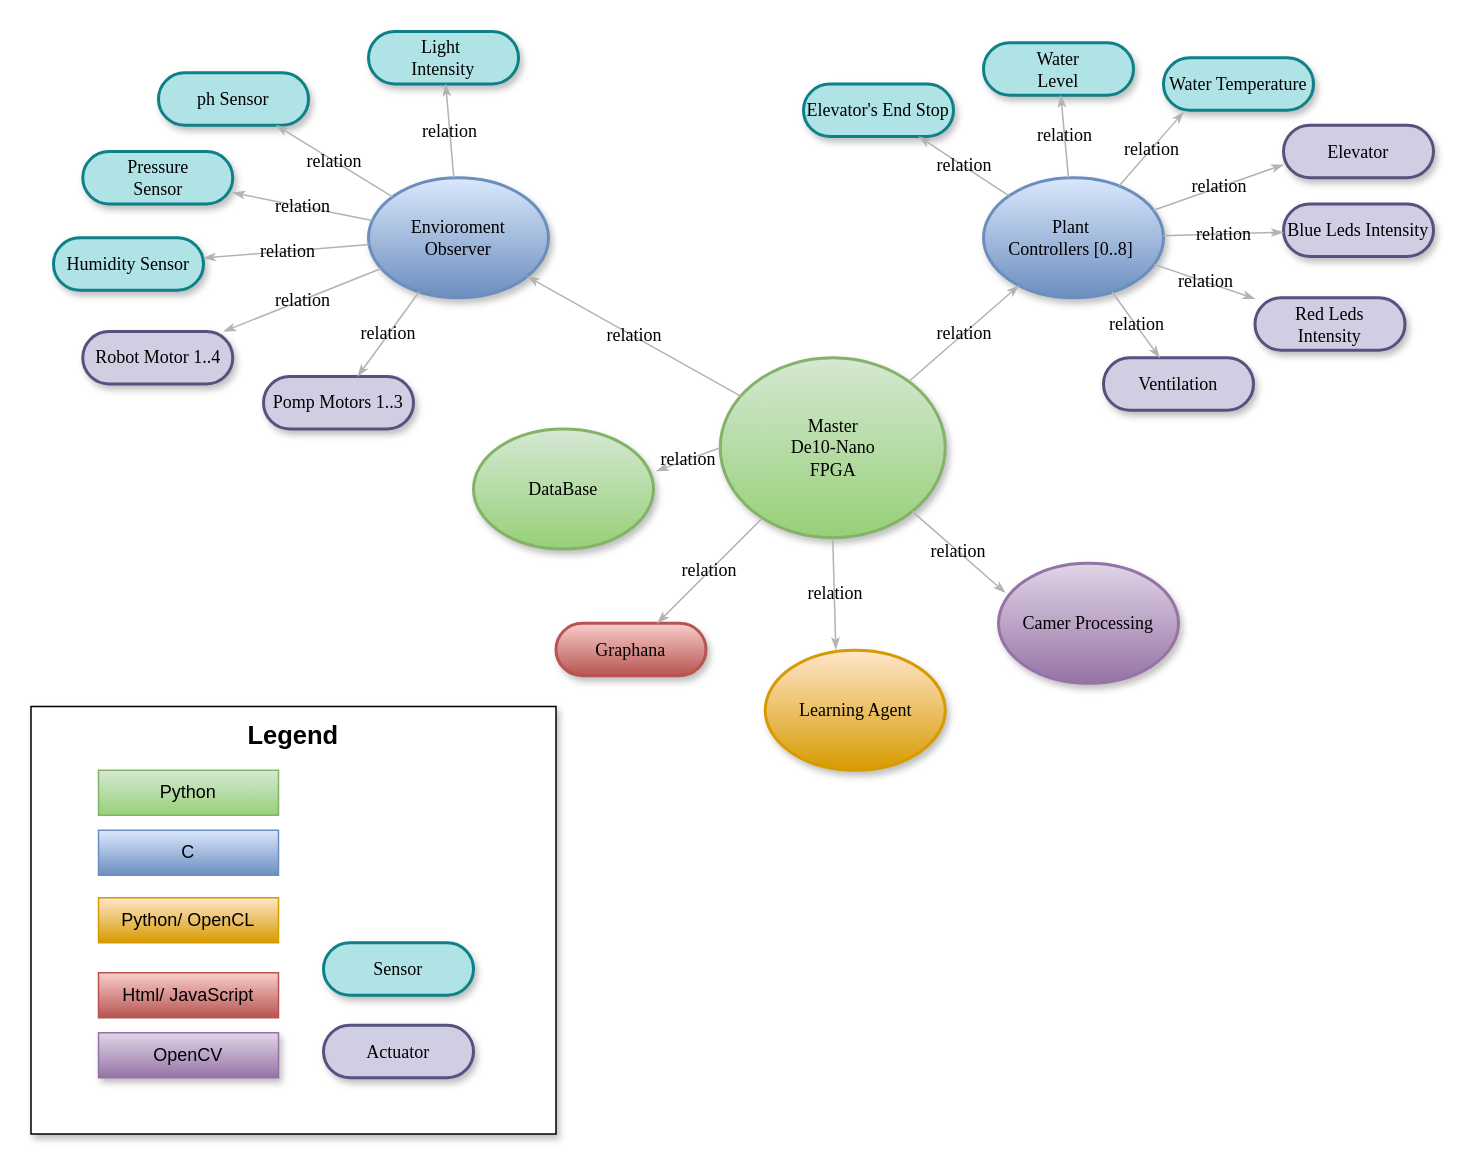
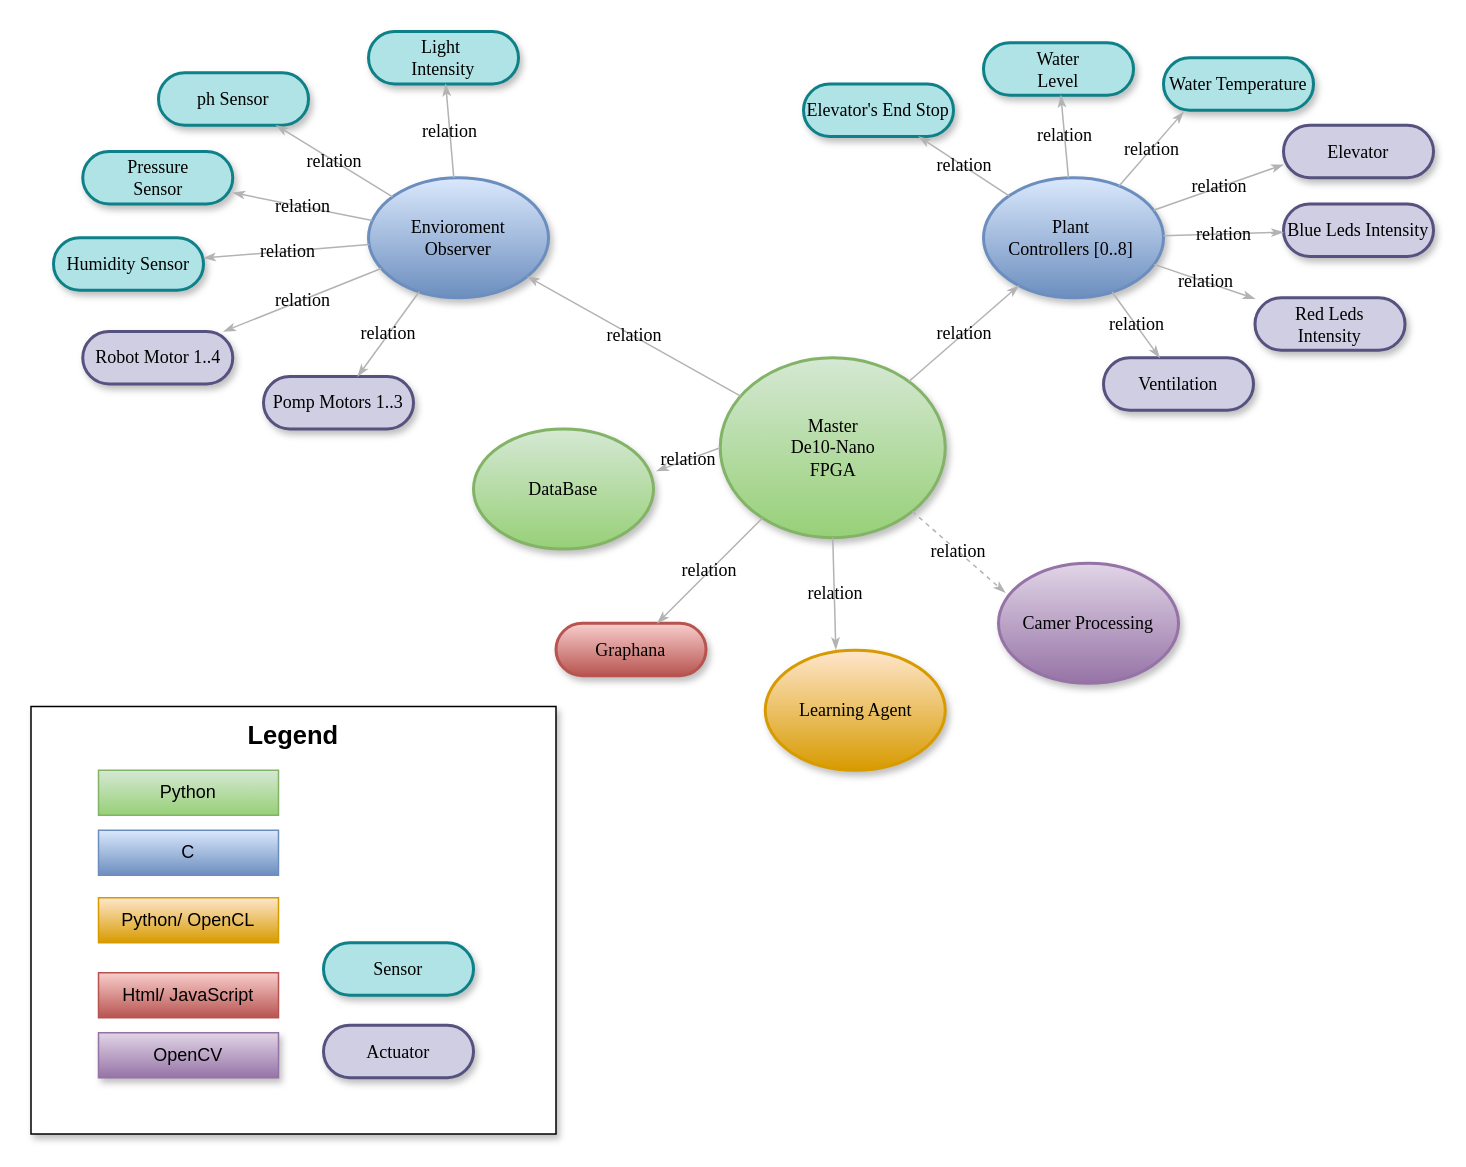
(957, 550) -> (957, 550)
